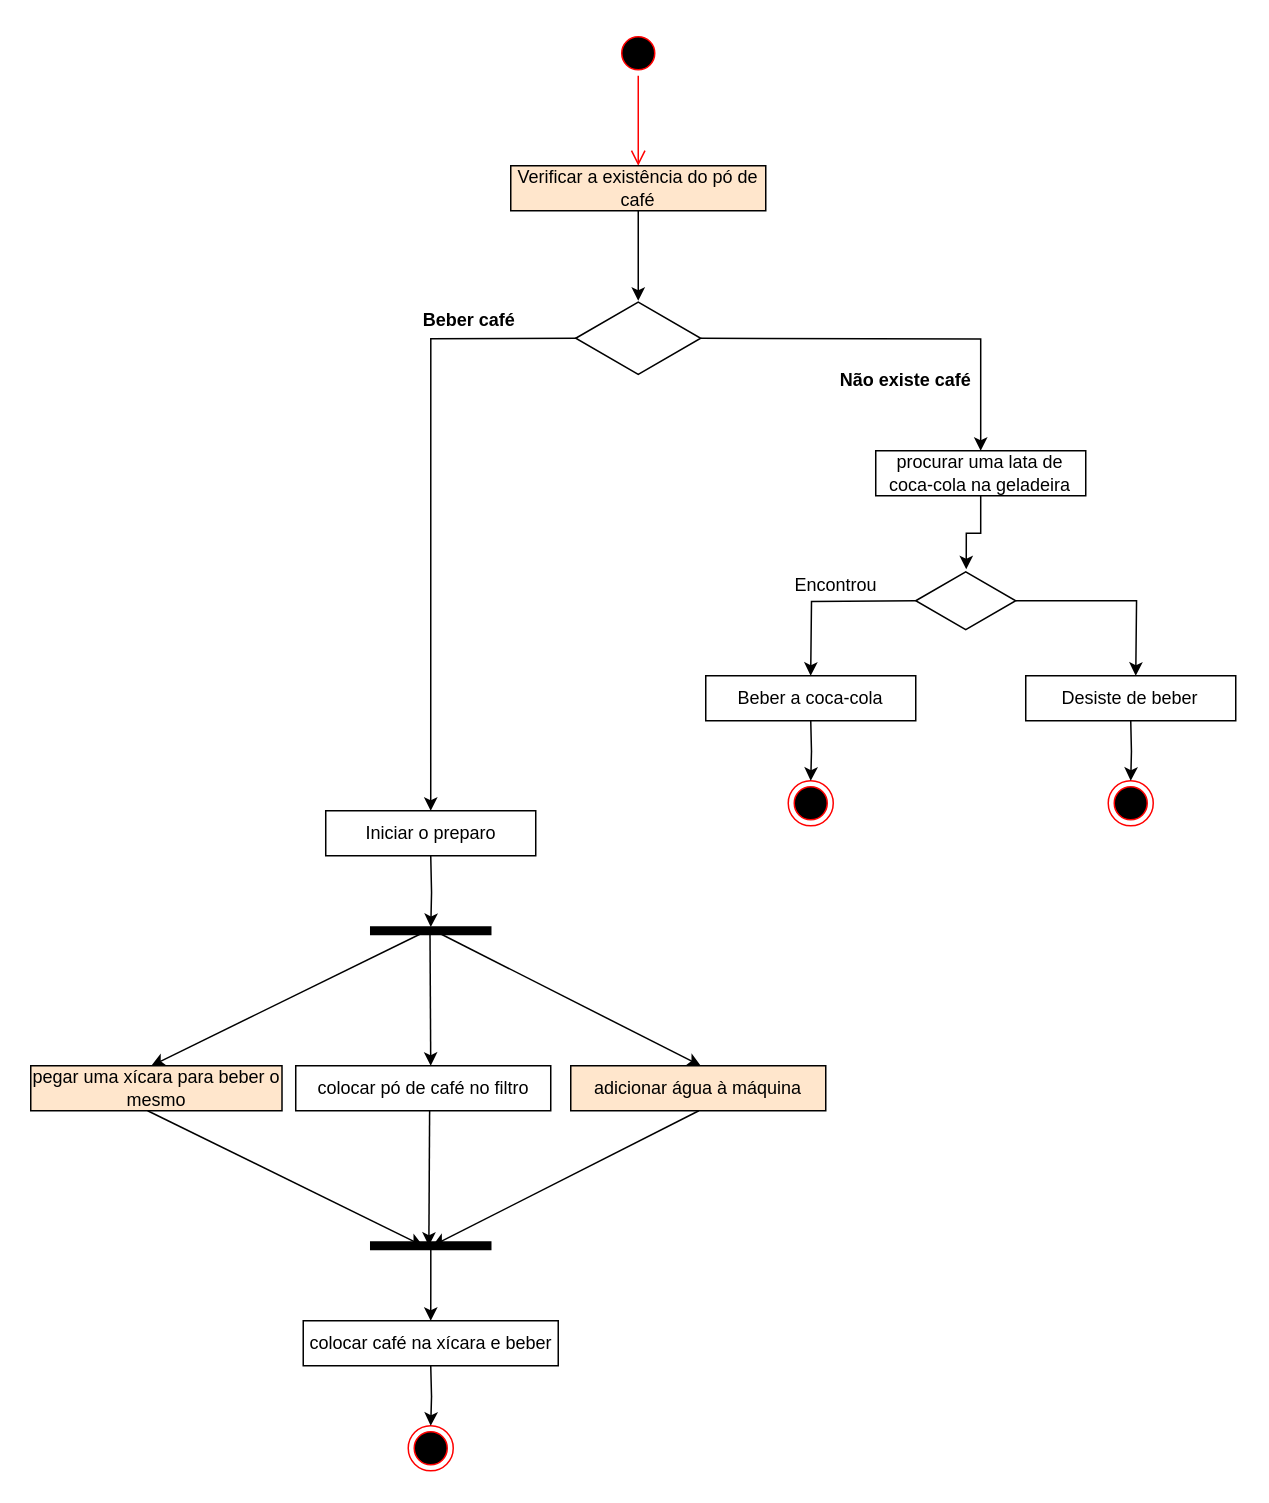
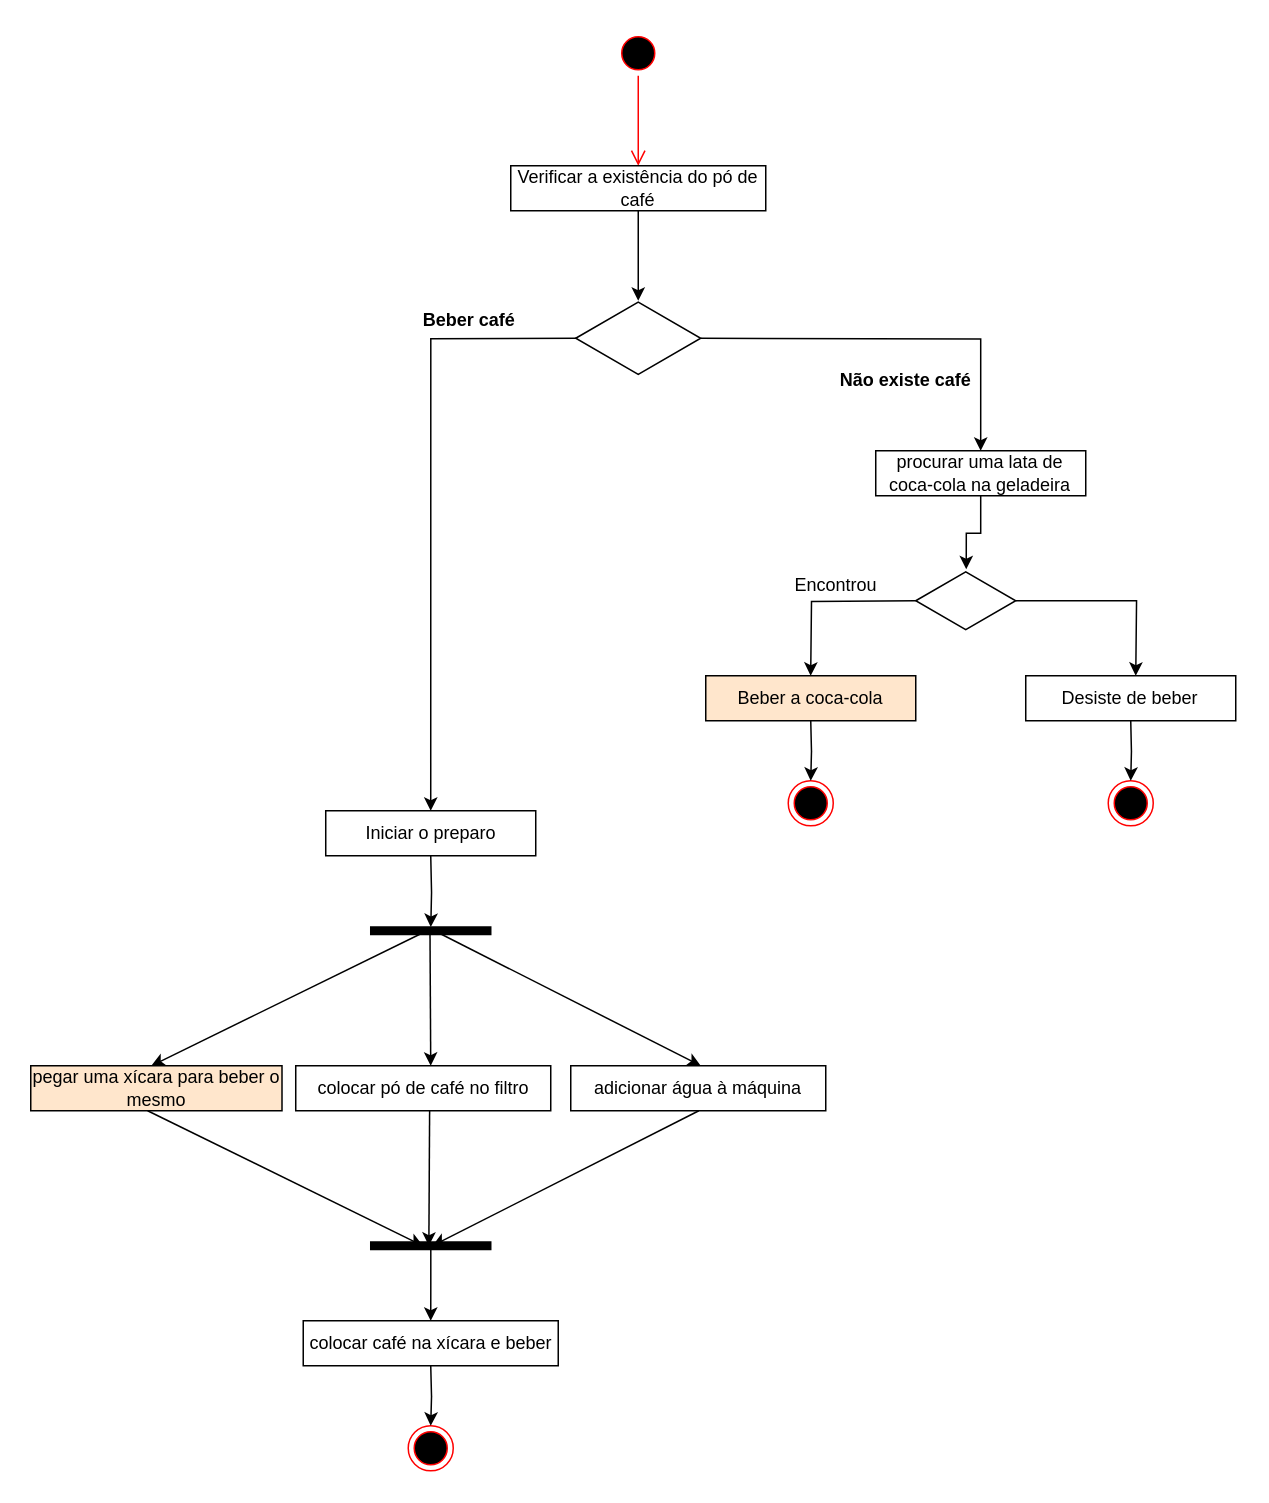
(638, 188) -> (638, 188)
(811, 698) -> (811, 698)
(698, 1088) -> (698, 1088)
